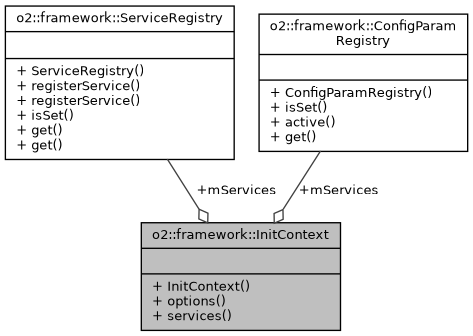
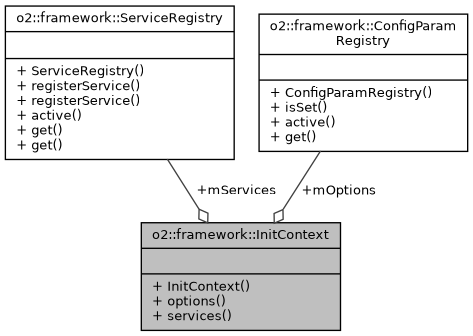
(45, 116) -> (49, 116)
(337, 191) -> (337, 191)
